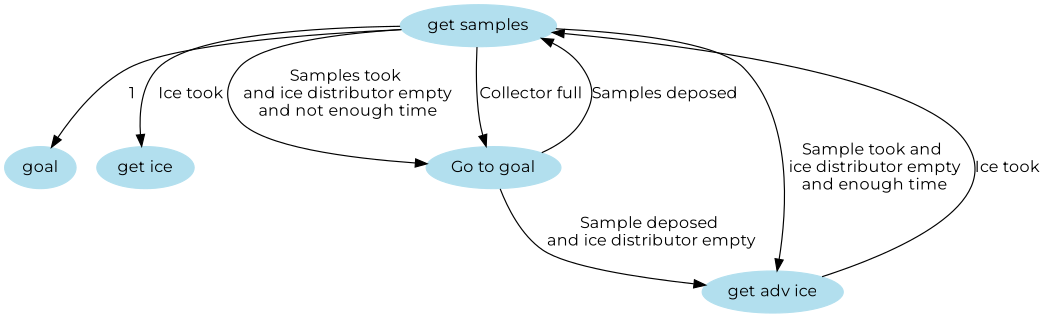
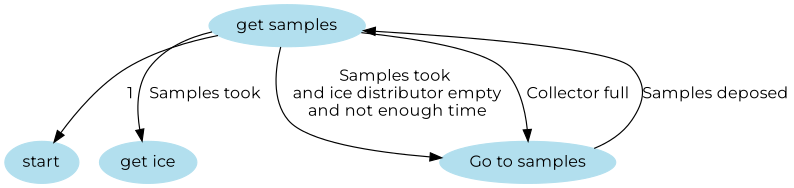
(191, 94) -> (205, 94)
(40, 168) -> (42, 162)
(494, 168) -> (528, 162)
(773, 292) -> none
